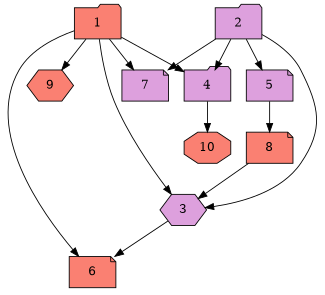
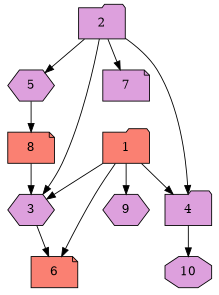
(119, 51) -> none
(50, 86) -> (126, 210)
(270, 86) -> (31, 86)
(207, 148) -> (188, 272)
